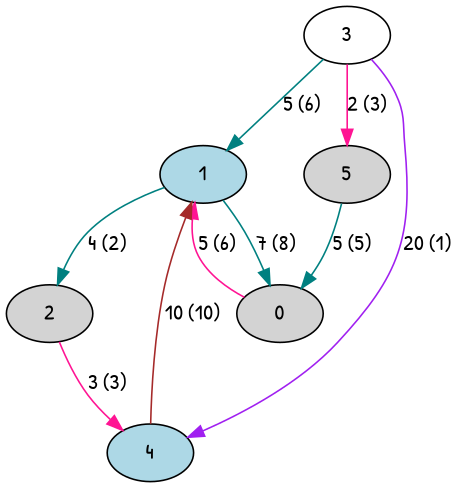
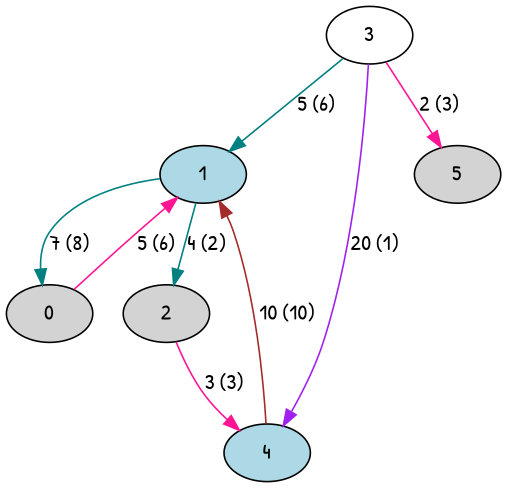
(330, 241) -> none
